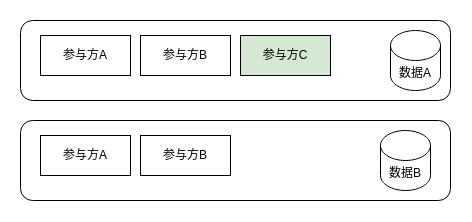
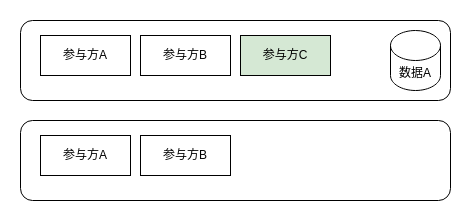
(406, 161) -> none
